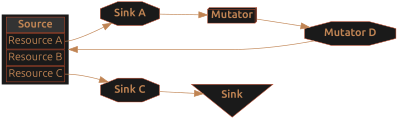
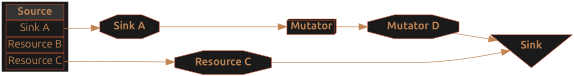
(35, 41) -> (35, 28)
(196, 49) -> (471, 36)
(130, 90) -> (223, 63)
